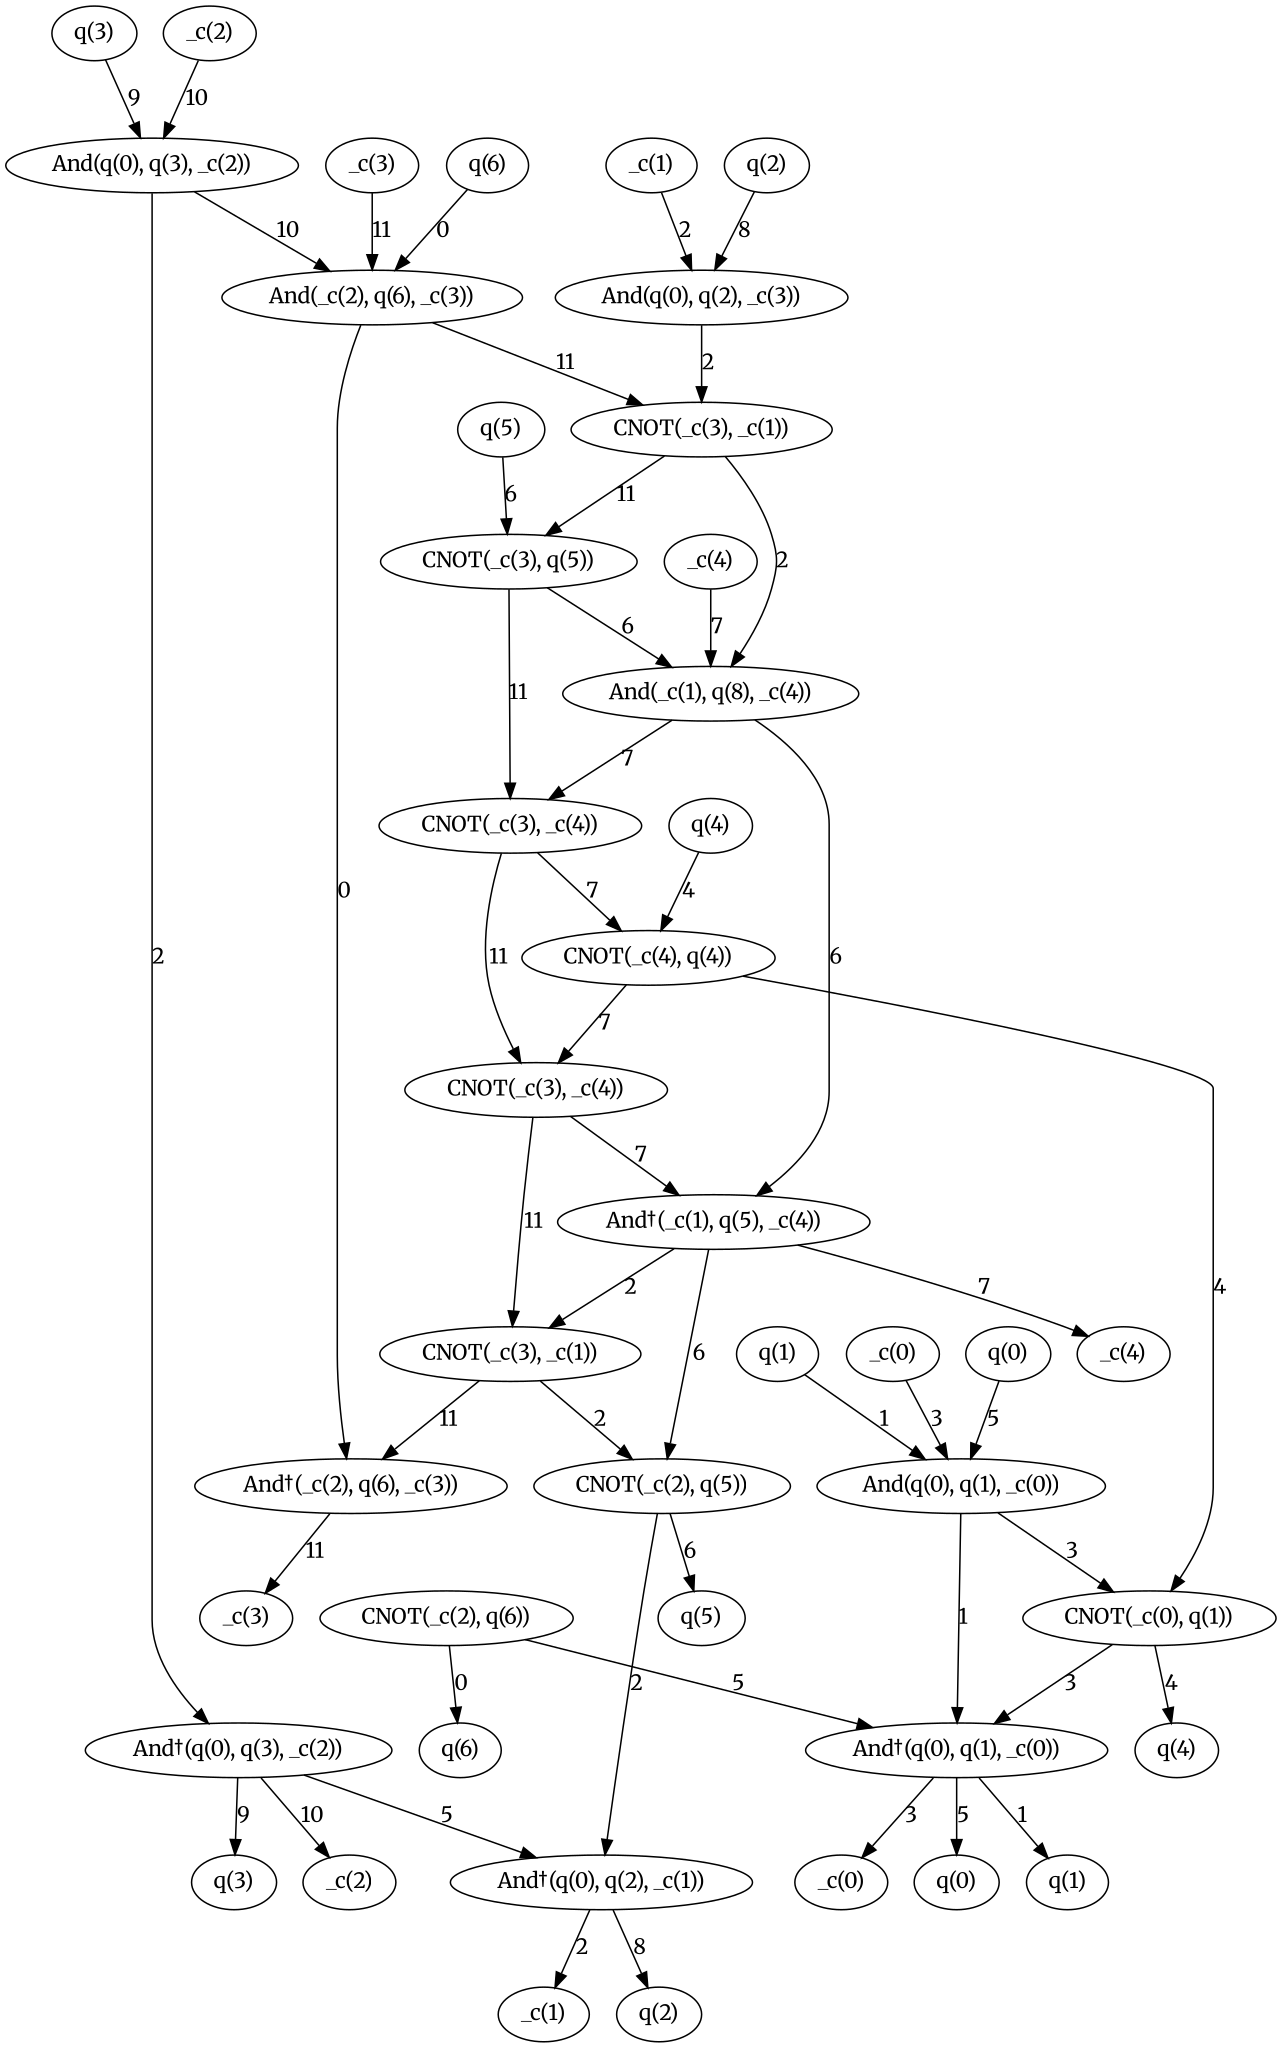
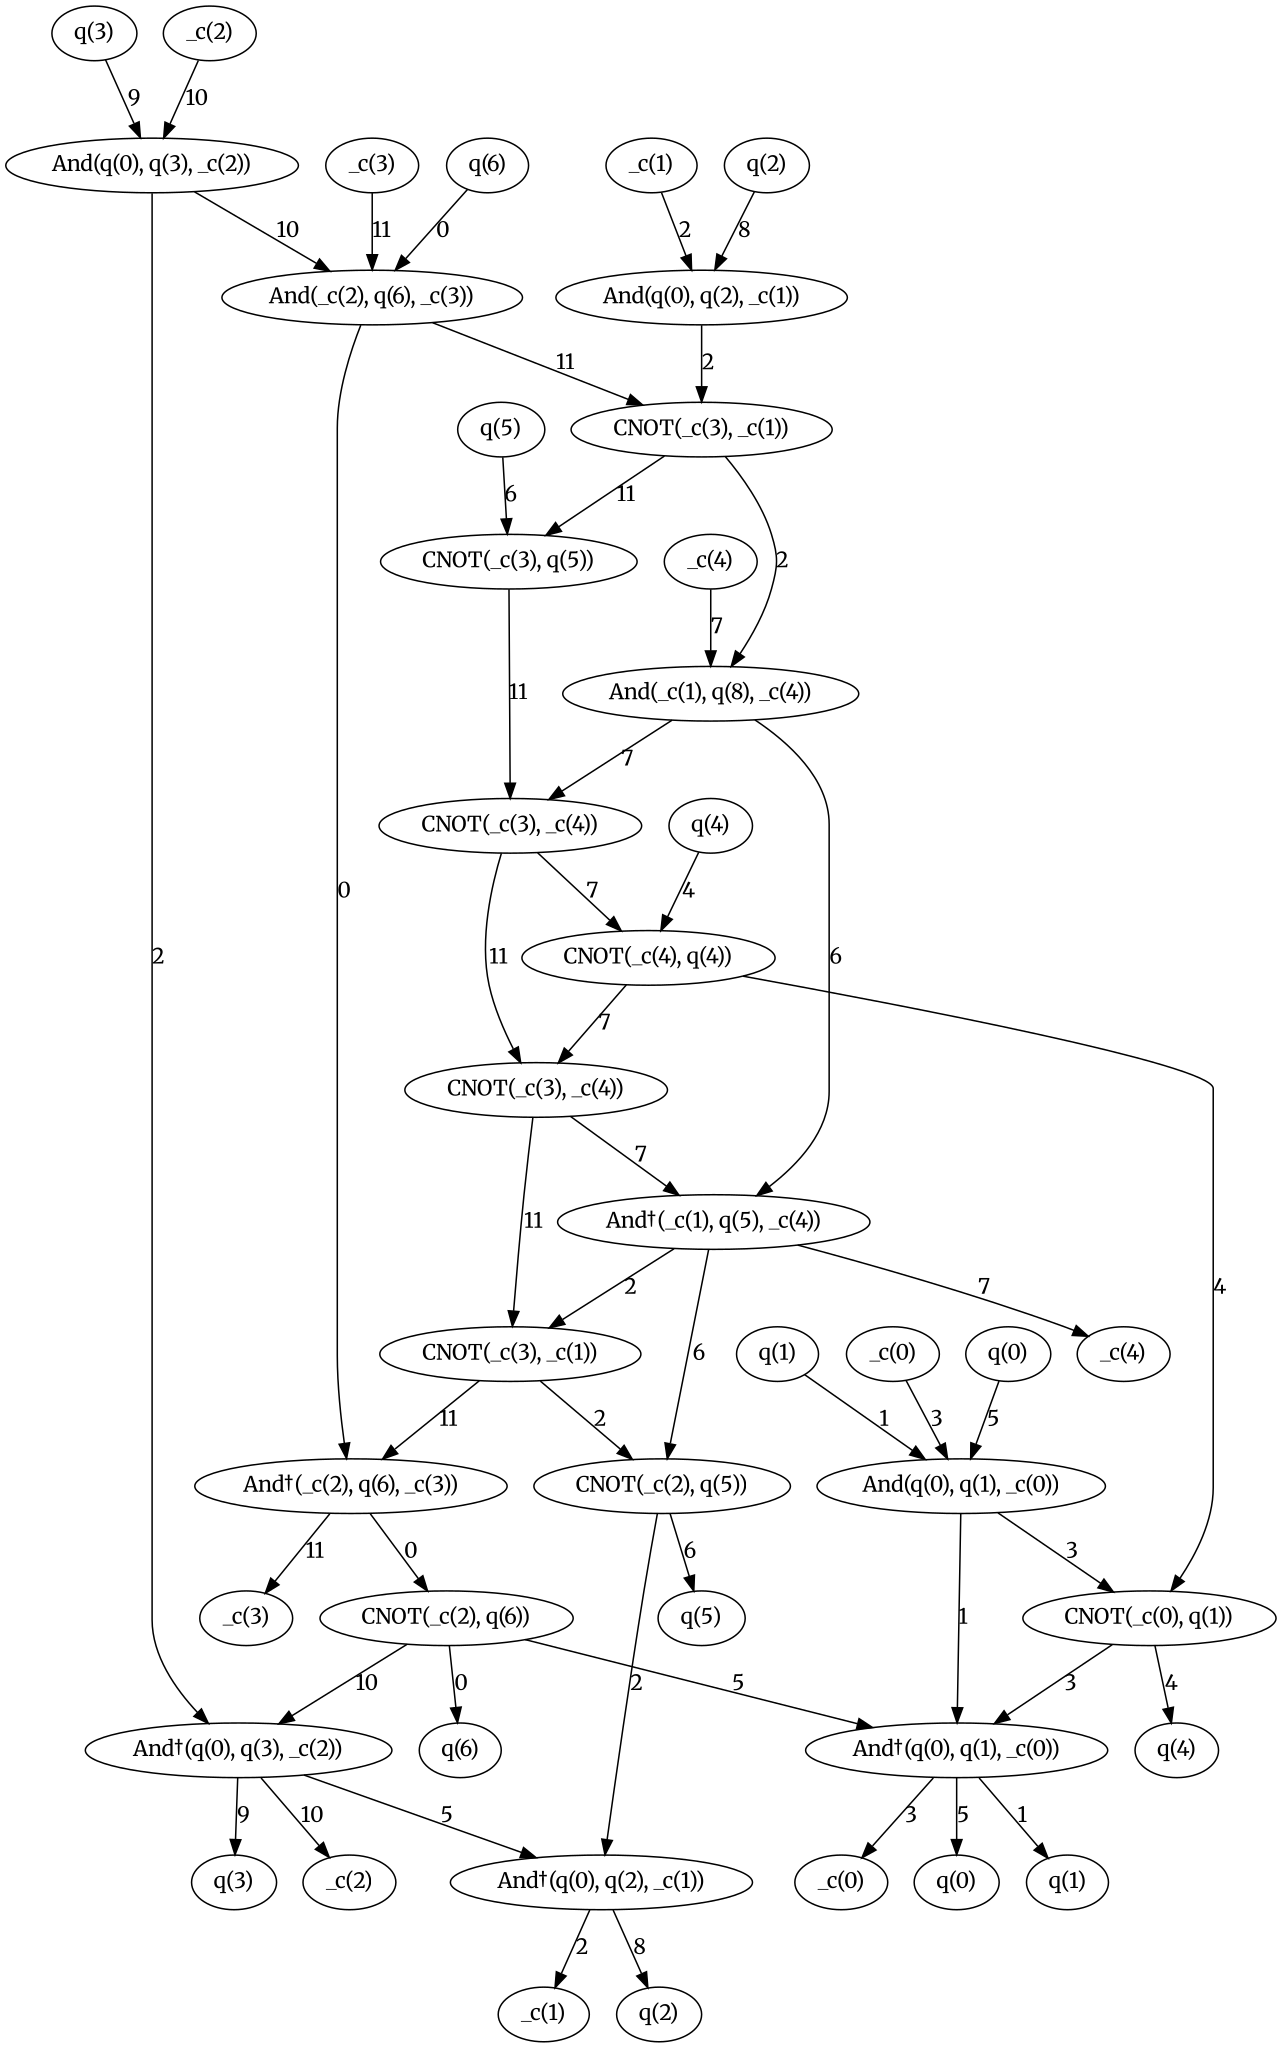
(702, 298) -> (702, 298)
(603, 623) -> none
none -> (394, 1546)
none -> (349, 1680)
